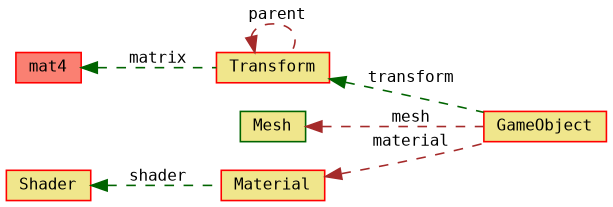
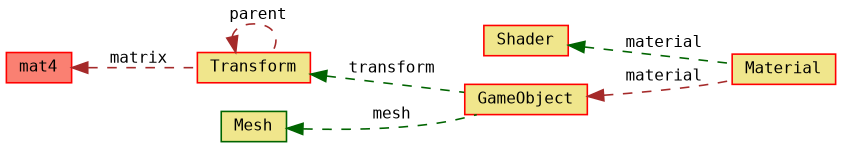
(157, 68) -> (143, 68)
(403, 127) -> (391, 128)
(416, 159) -> (668, 90)
(154, 177) -> (660, 43)
